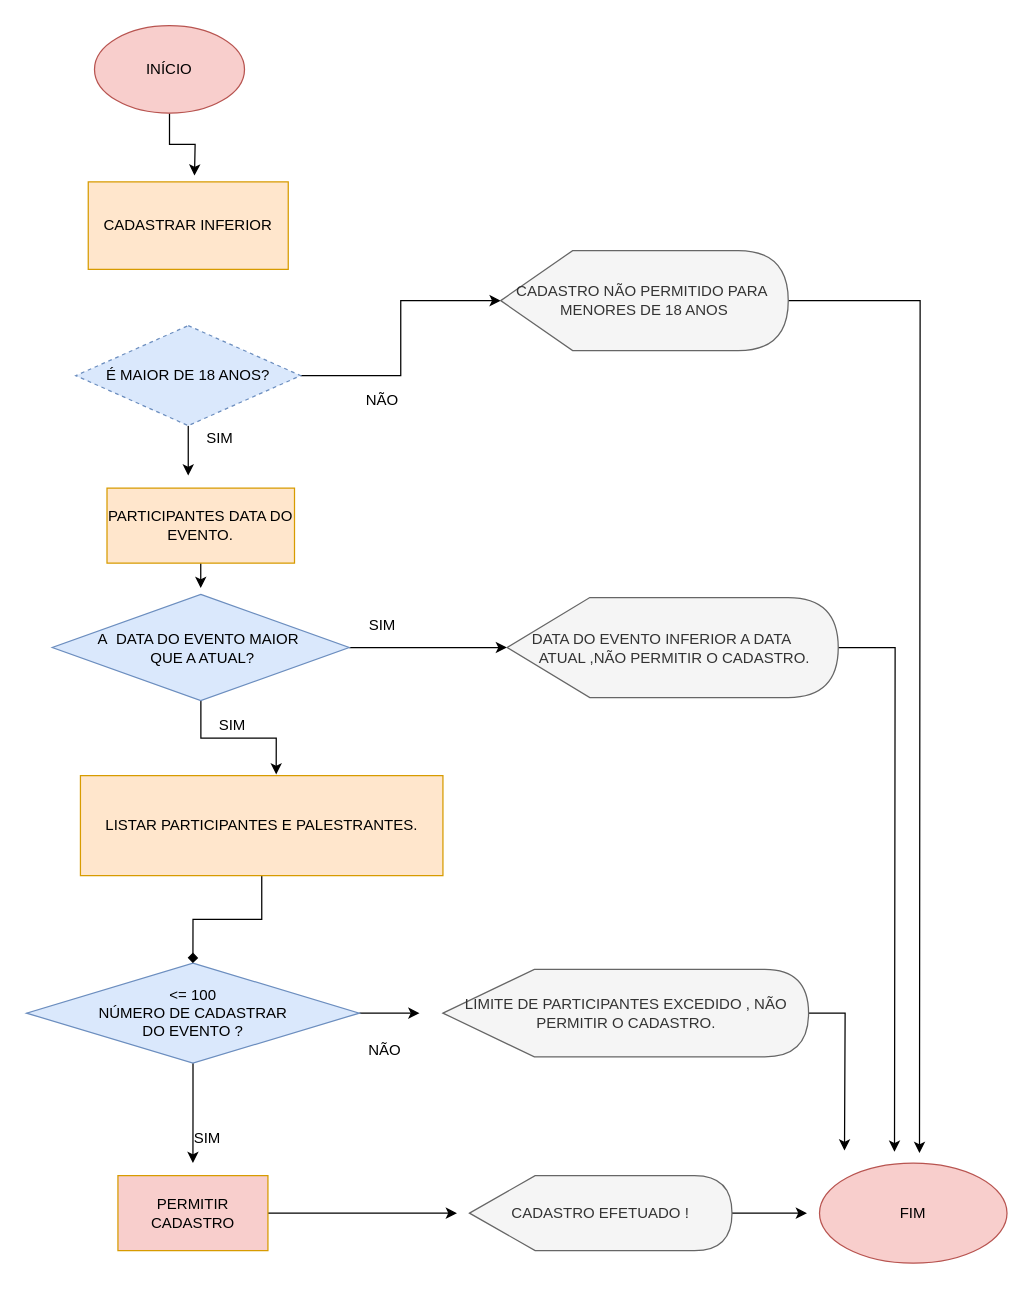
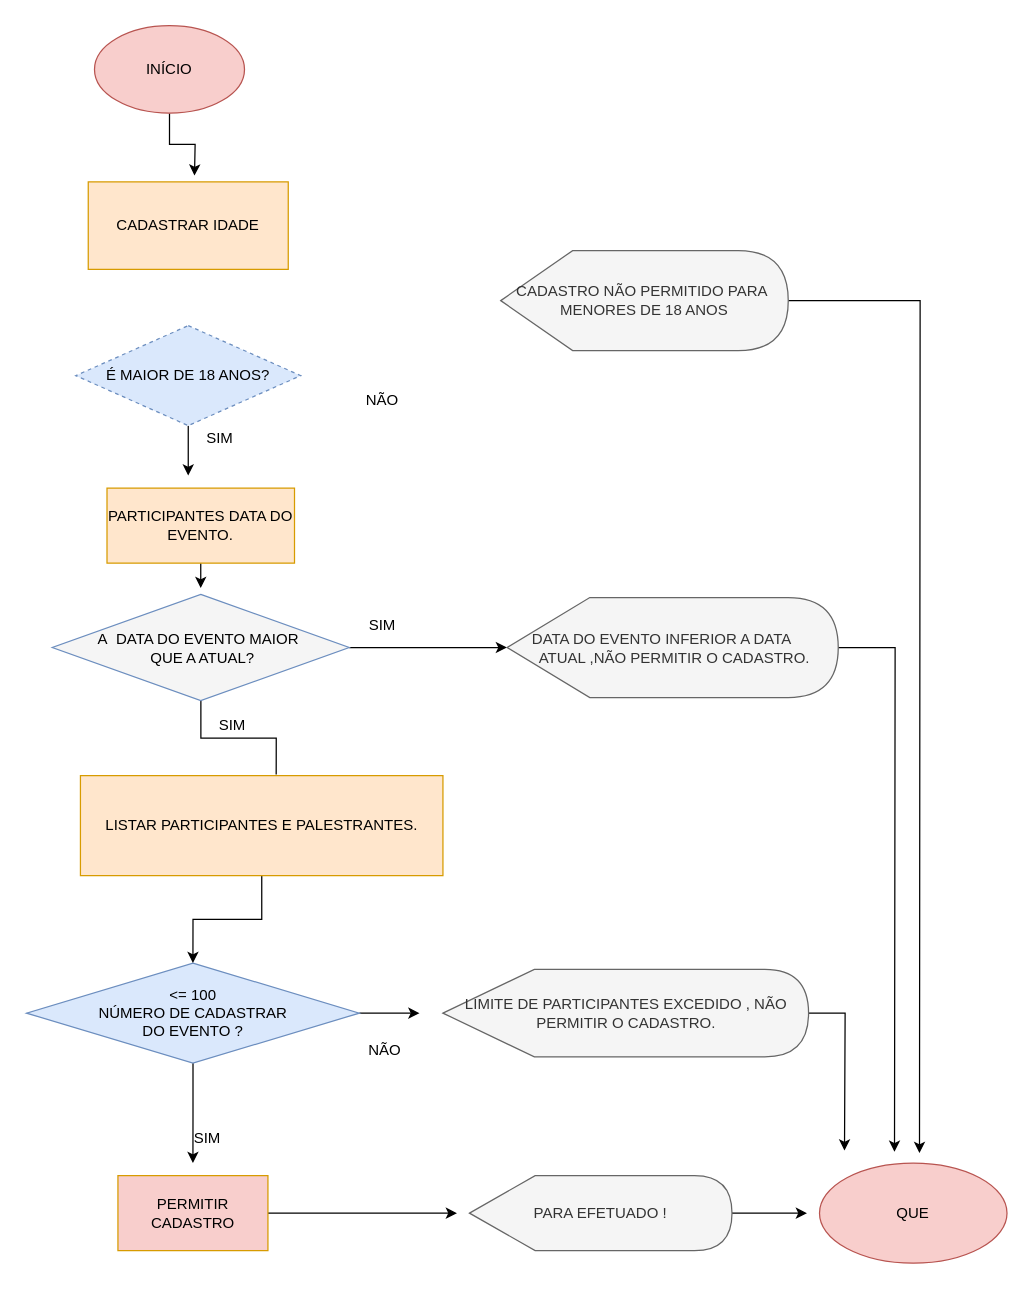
(188, 226) -> (188, 226)
(401, 343) -> none
(201, 648) -> (201, 648)
(276, 764) -> (276, 768)
(193, 952) -> (193, 953)
(601, 1213) -> (601, 1213)
(913, 1213) -> (913, 1213)
